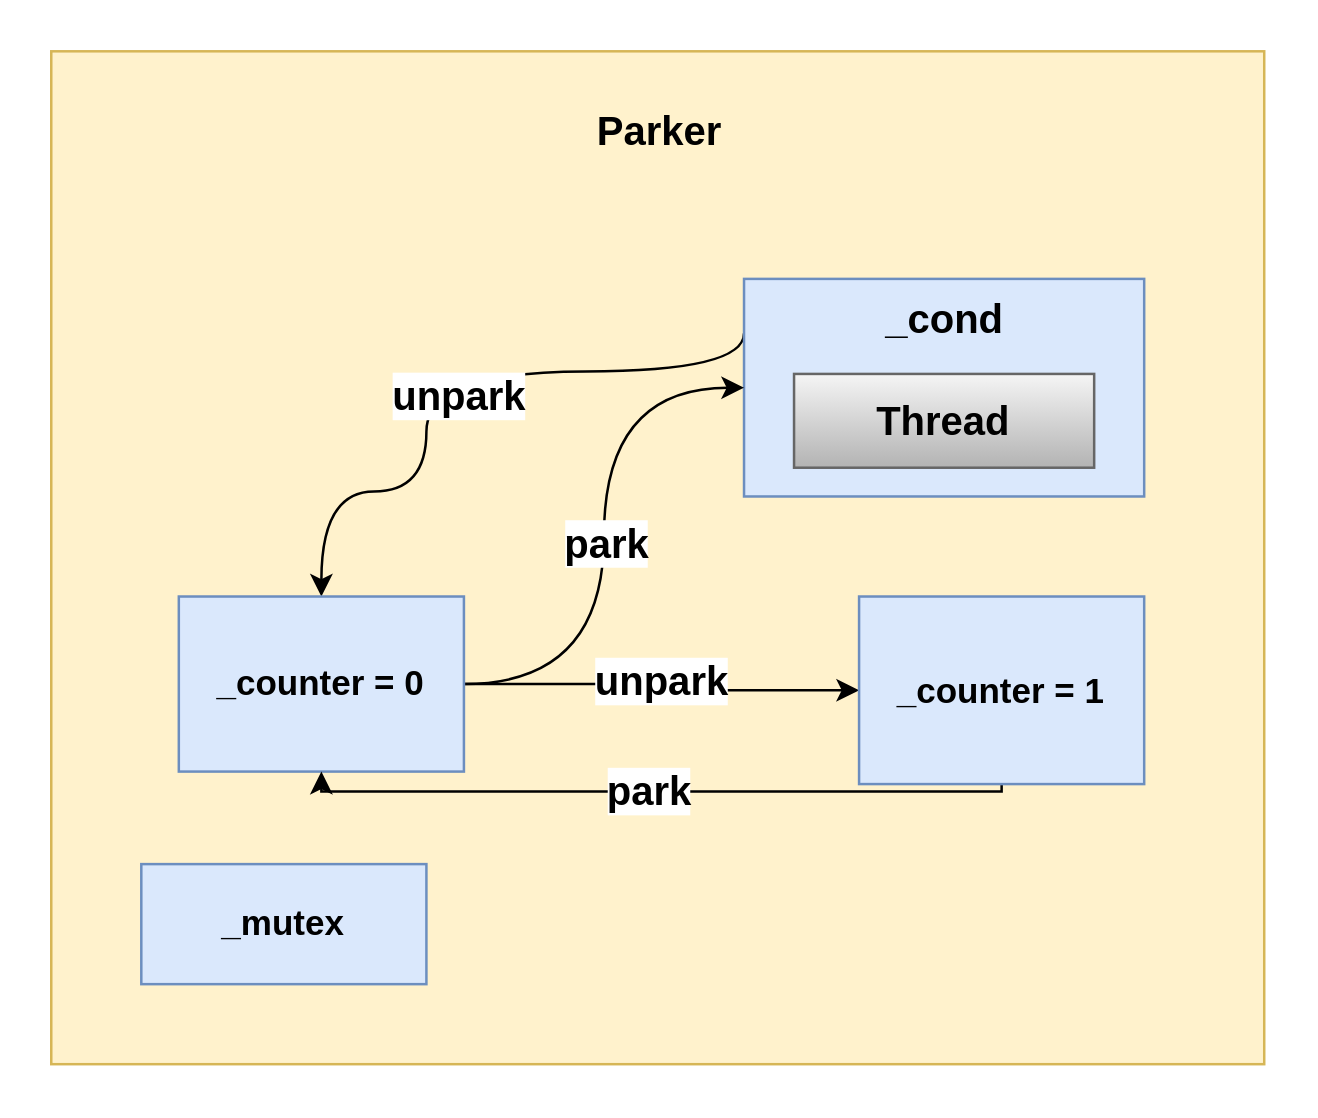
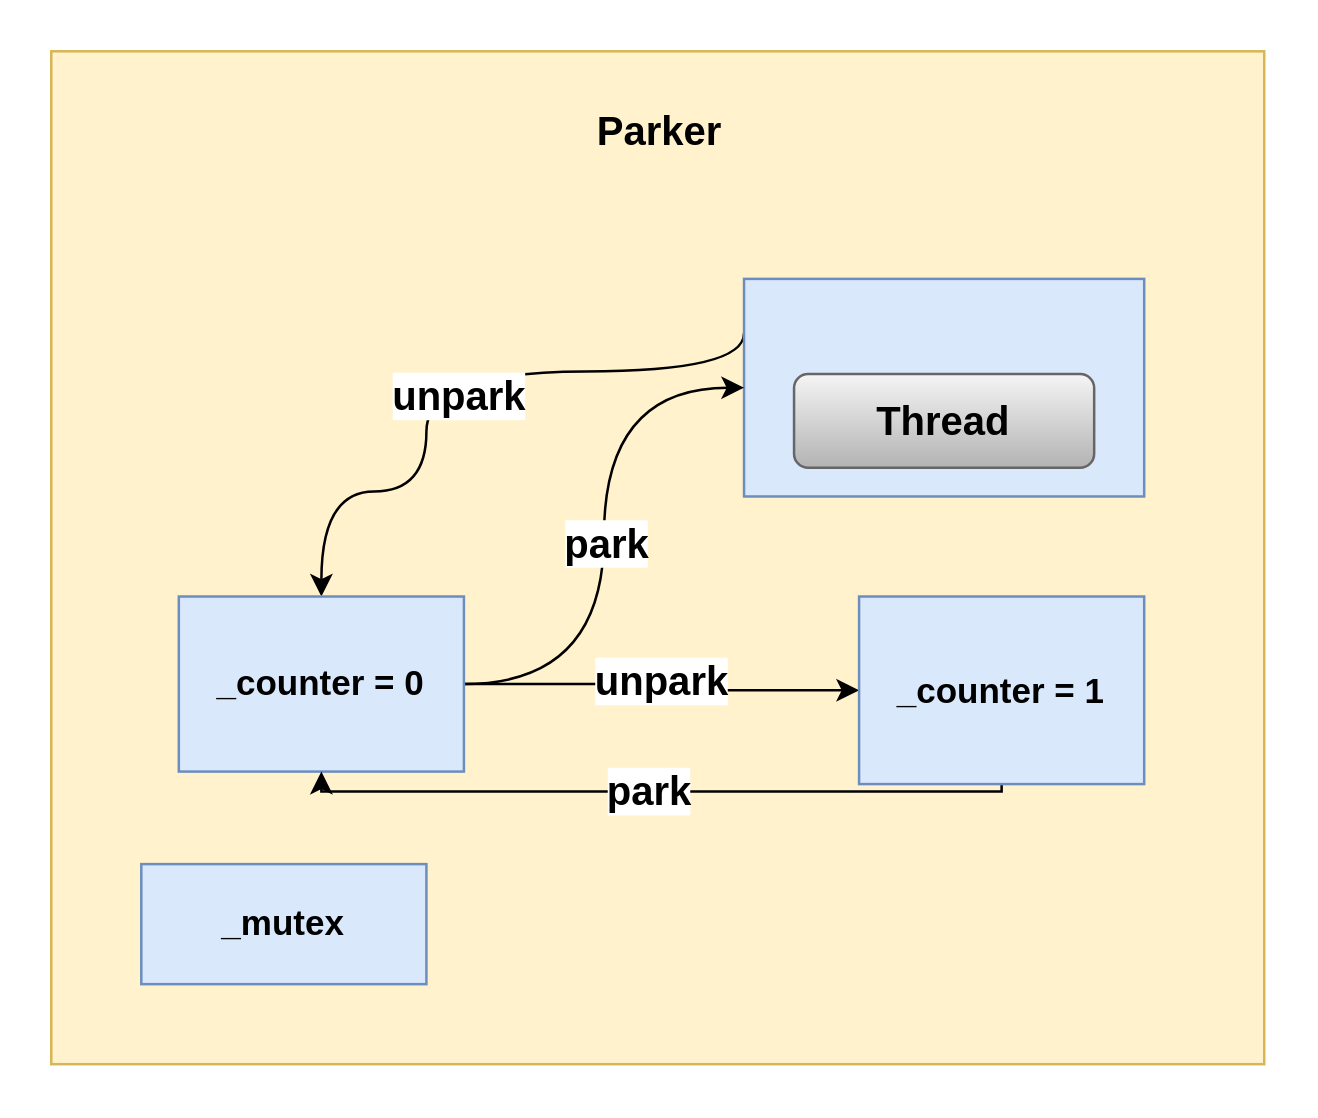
(944, 318) -> none
(944, 421) -> (944, 421)
